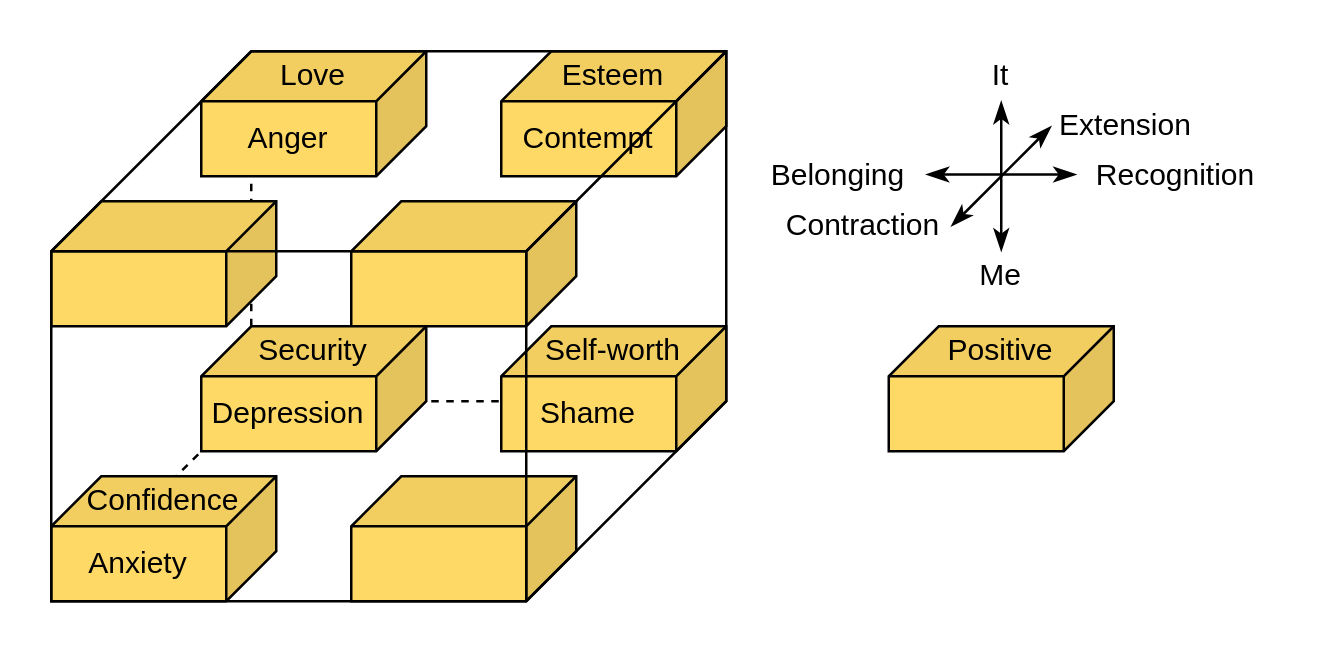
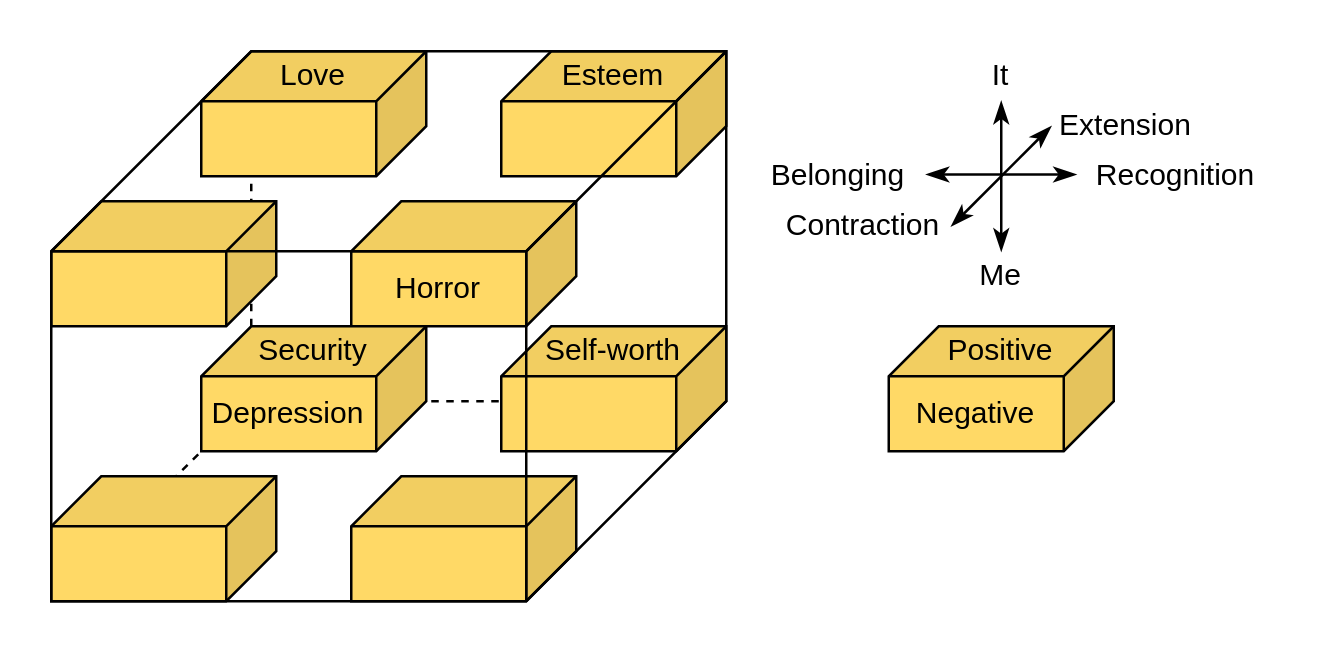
(289, 139) -> none
(589, 139) -> none
none -> (439, 289)
(589, 414) -> none
none -> (976, 414)
(164, 501) -> none
(139, 564) -> none
